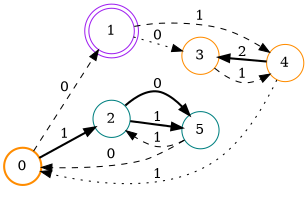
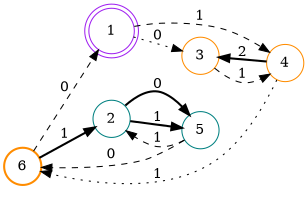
(23, 166) -> (23, 166)
